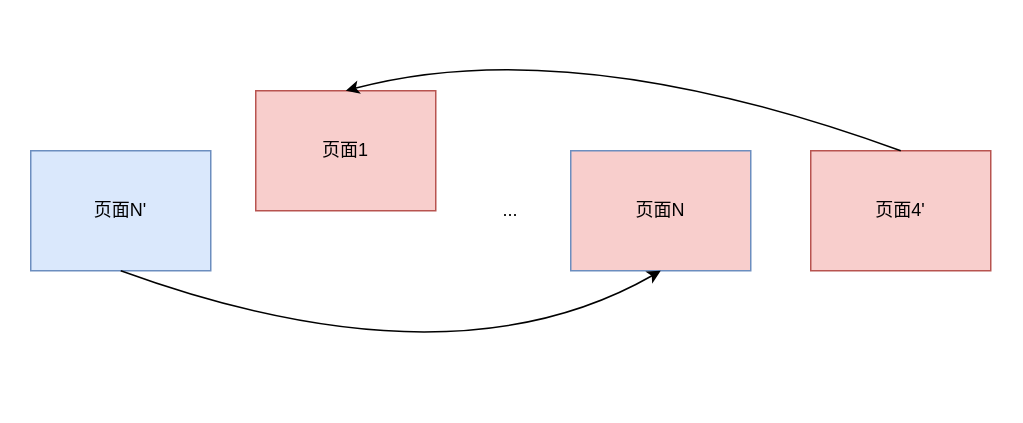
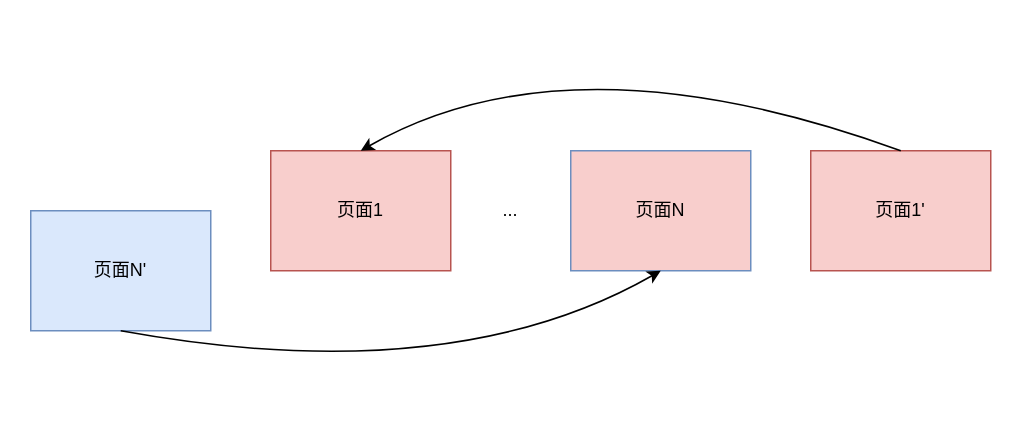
(346, 151) -> (361, 211)
(121, 211) -> (121, 271)
(901, 211) -> (901, 211)
